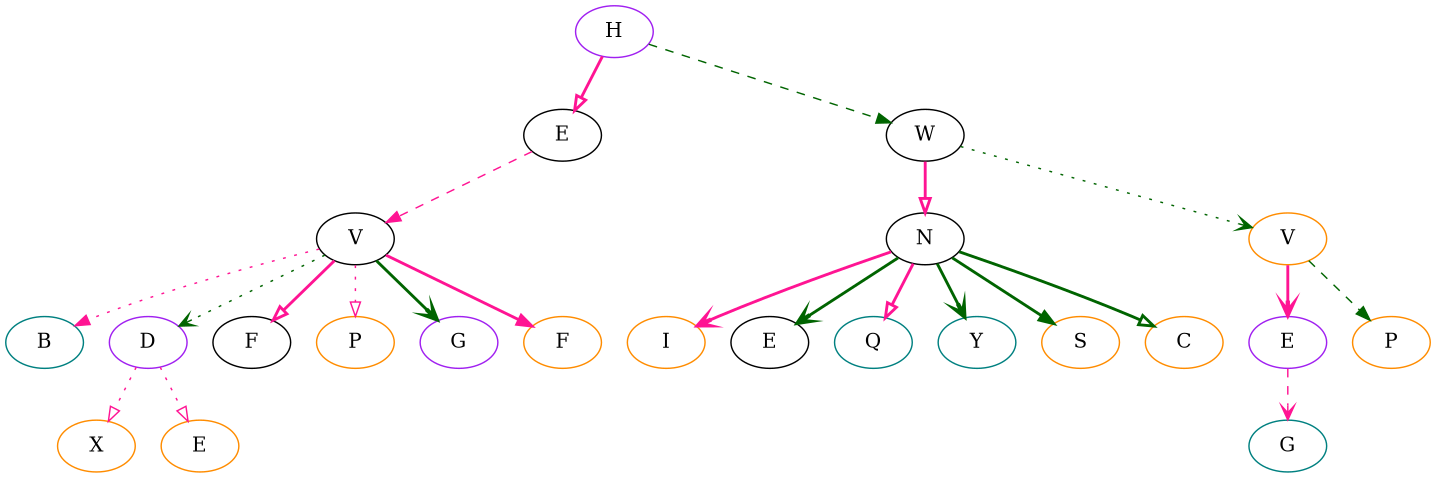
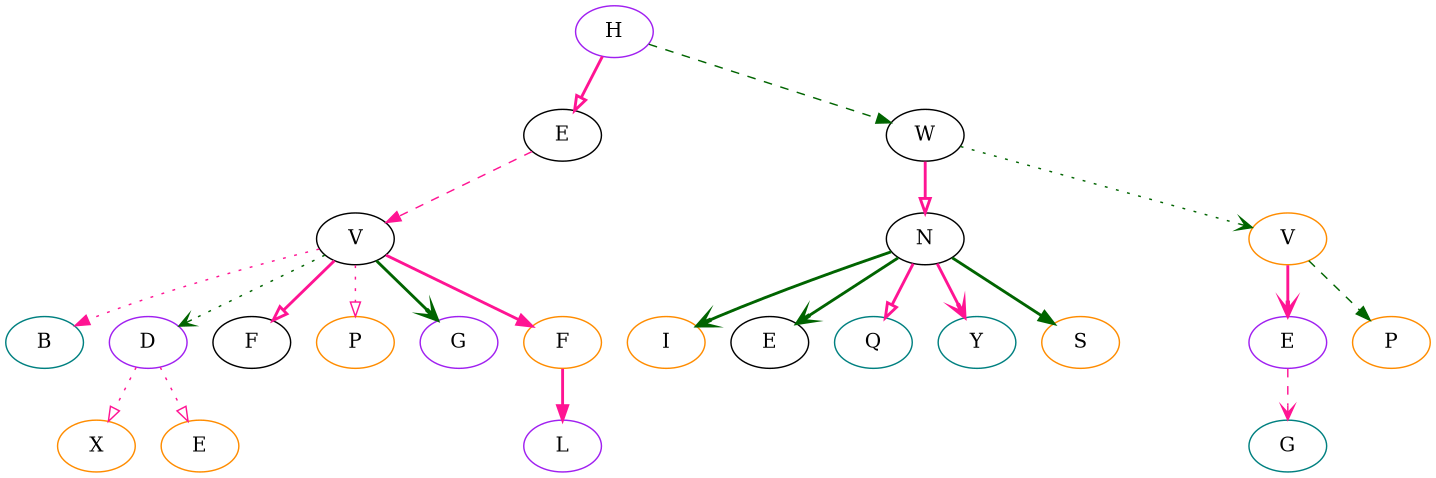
(800, 284) -> (800, 284)
(948, 284) -> (948, 284)
(1184, 342) -> none
none -> (563, 446)
